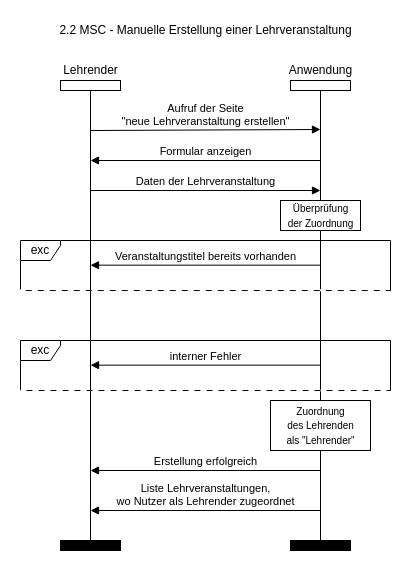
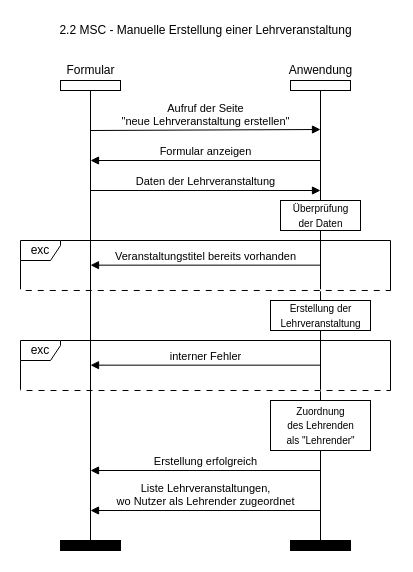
(91, 71) -> (91, 71)
(321, 216) -> (321, 216)
none -> (321, 316)
